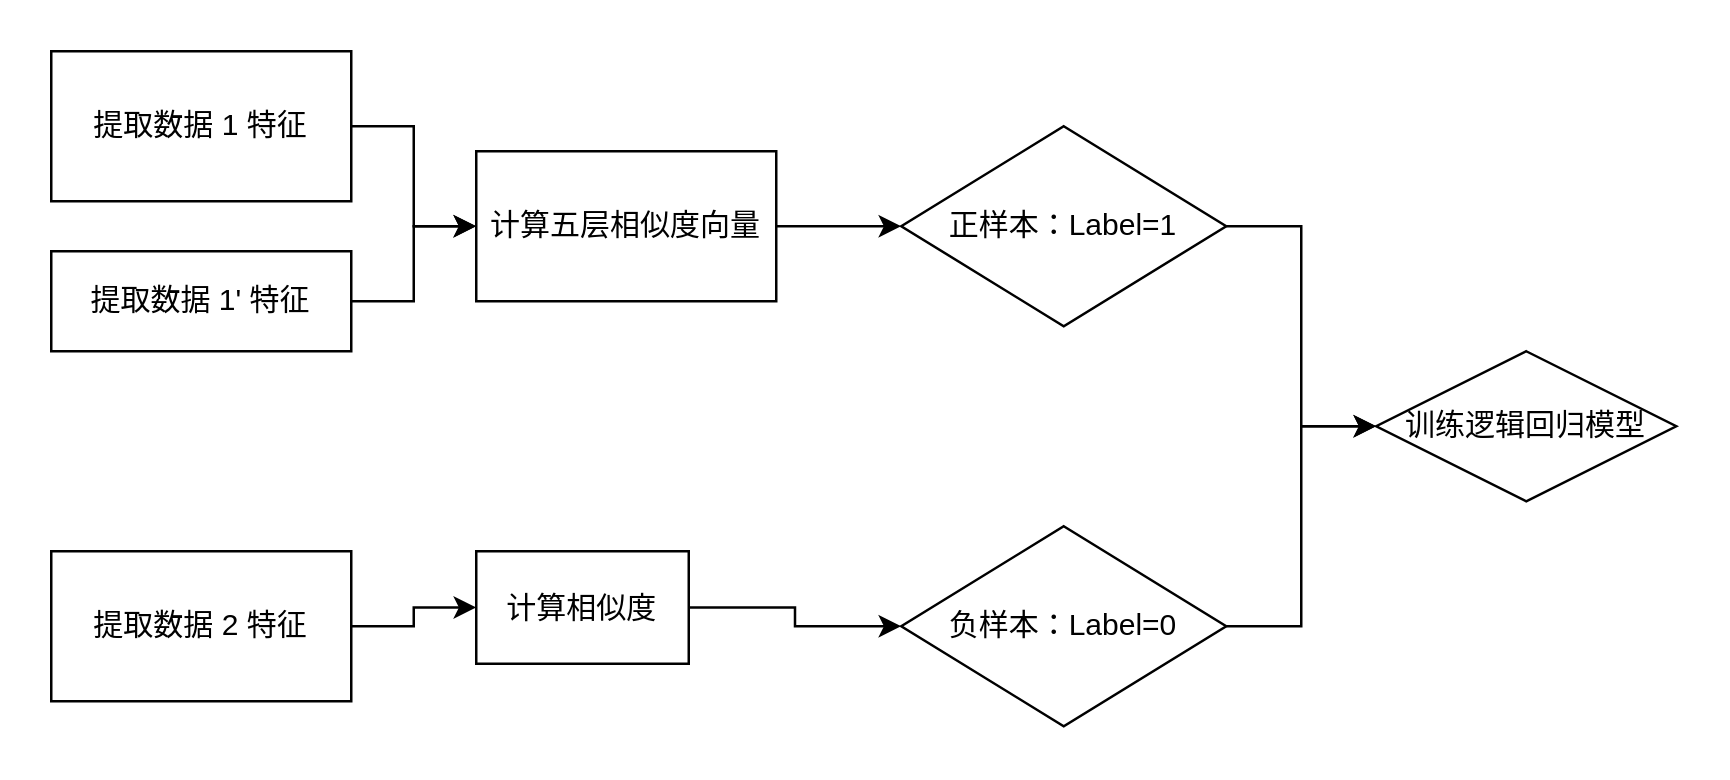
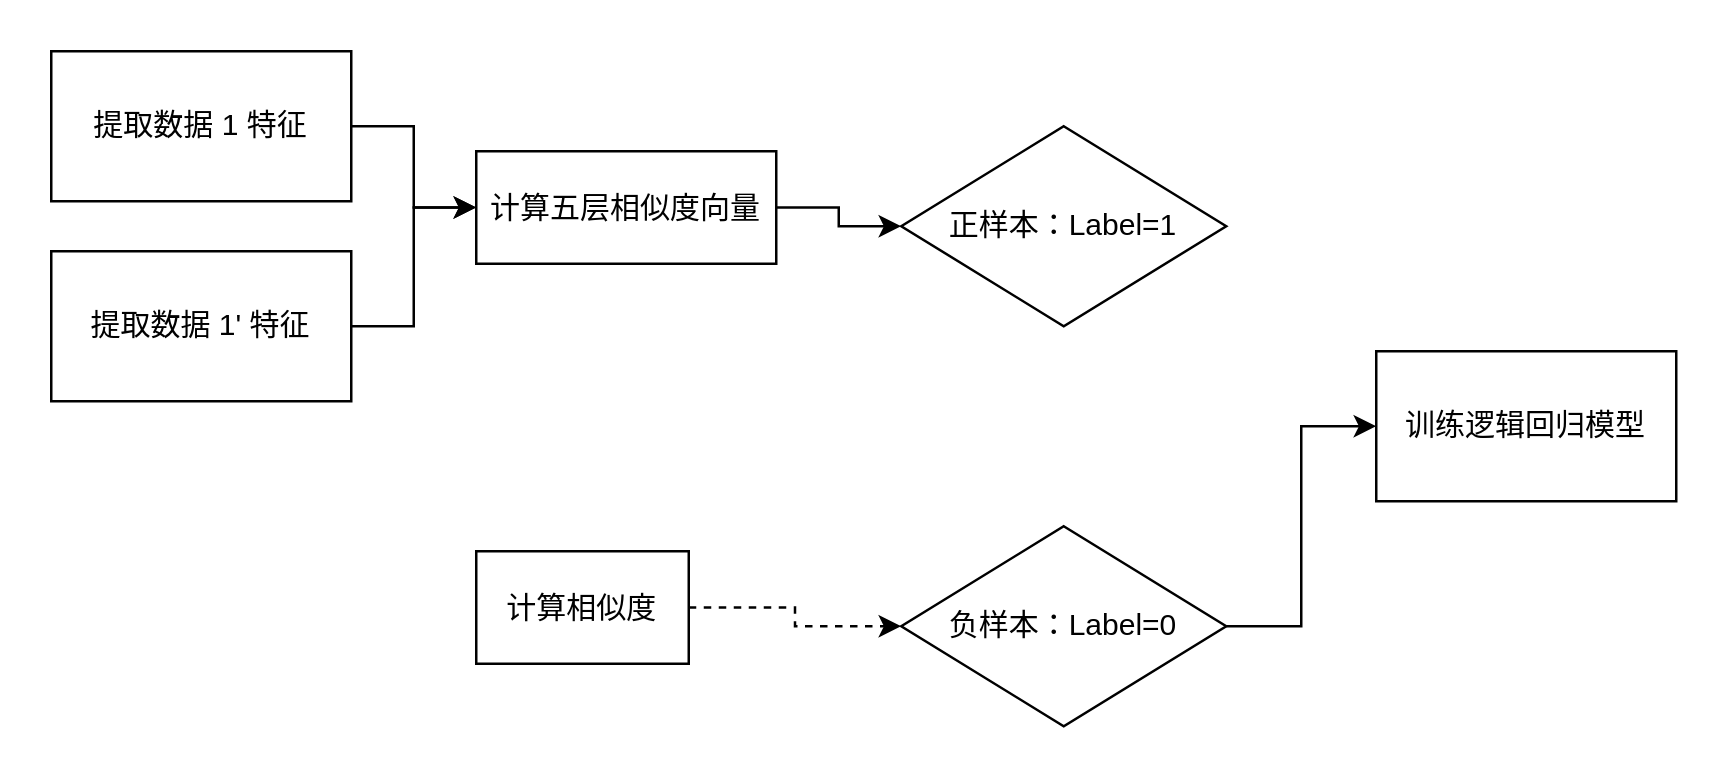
(626, 226) -> (626, 208)
(1301, 286) -> none
(201, 301) -> (201, 326)
(1526, 426) -> (1526, 426)
(795, 609) -> (795, 609)
(414, 625) -> none
(201, 626) -> none
